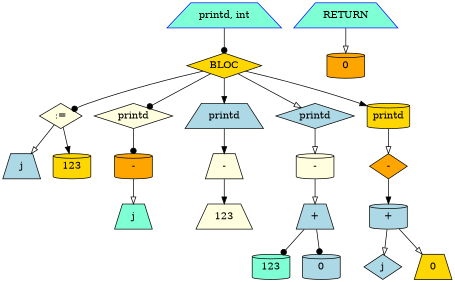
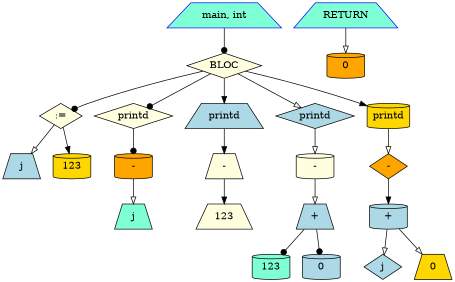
(224, 15) -> (224, 15)
(224, 66) -> (224, 66)
